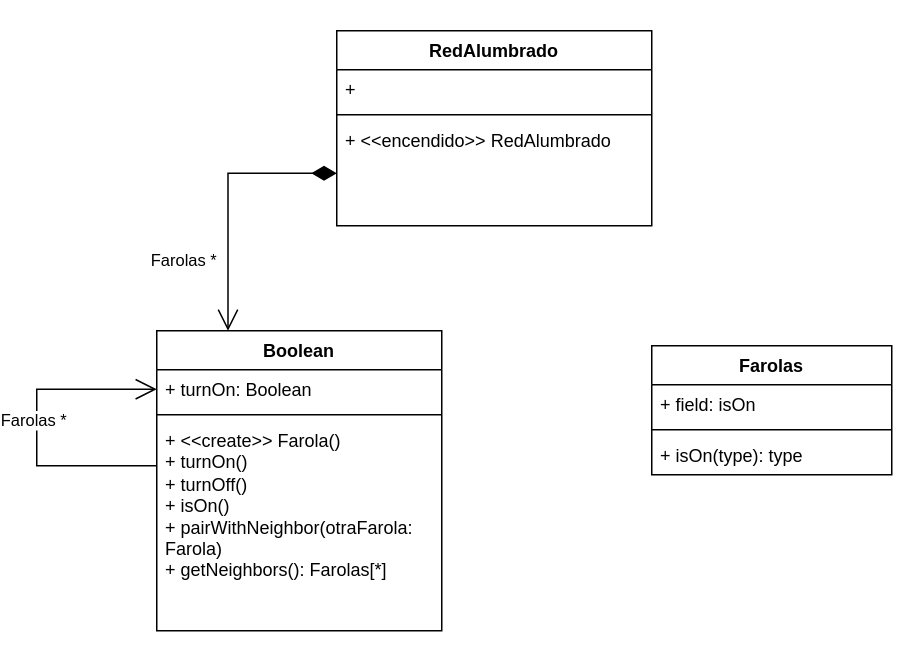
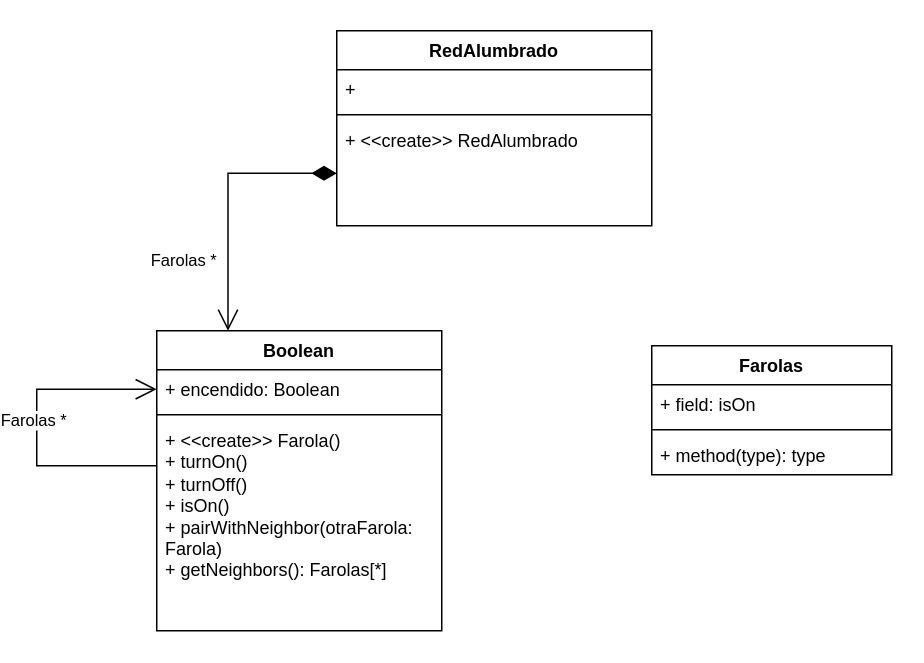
(478, 142) -> (465, 142)
(242, 391) -> (255, 391)
(742, 457) -> (755, 457)
